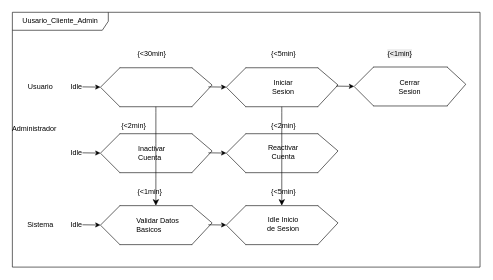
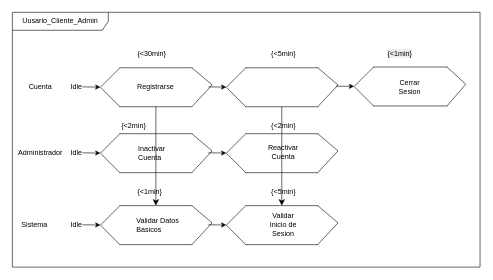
(41, 87) -> (41, 87)
none -> (156, 87)
(283, 87) -> none
(34, 129) -> (40, 153)
(40, 225) -> (34, 225)
(284, 225) -> (284, 225)
